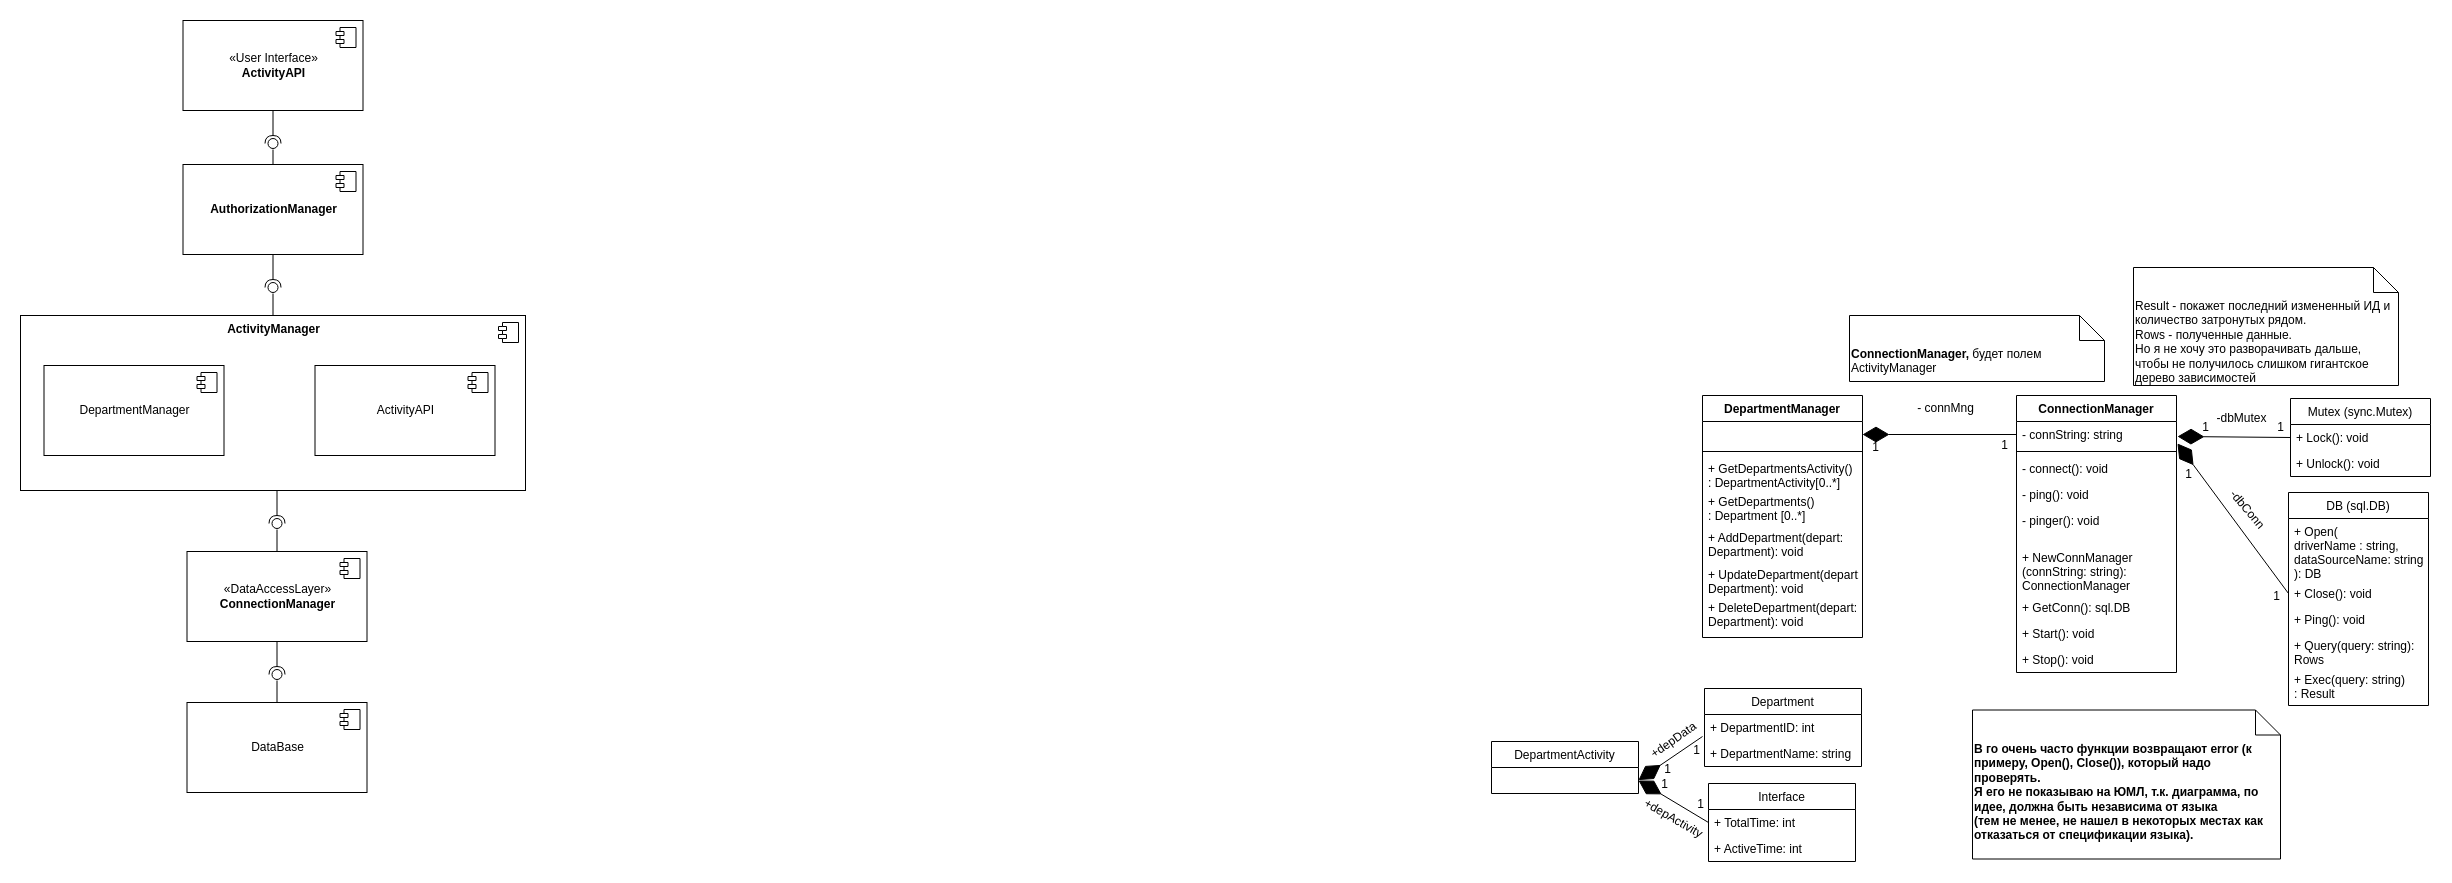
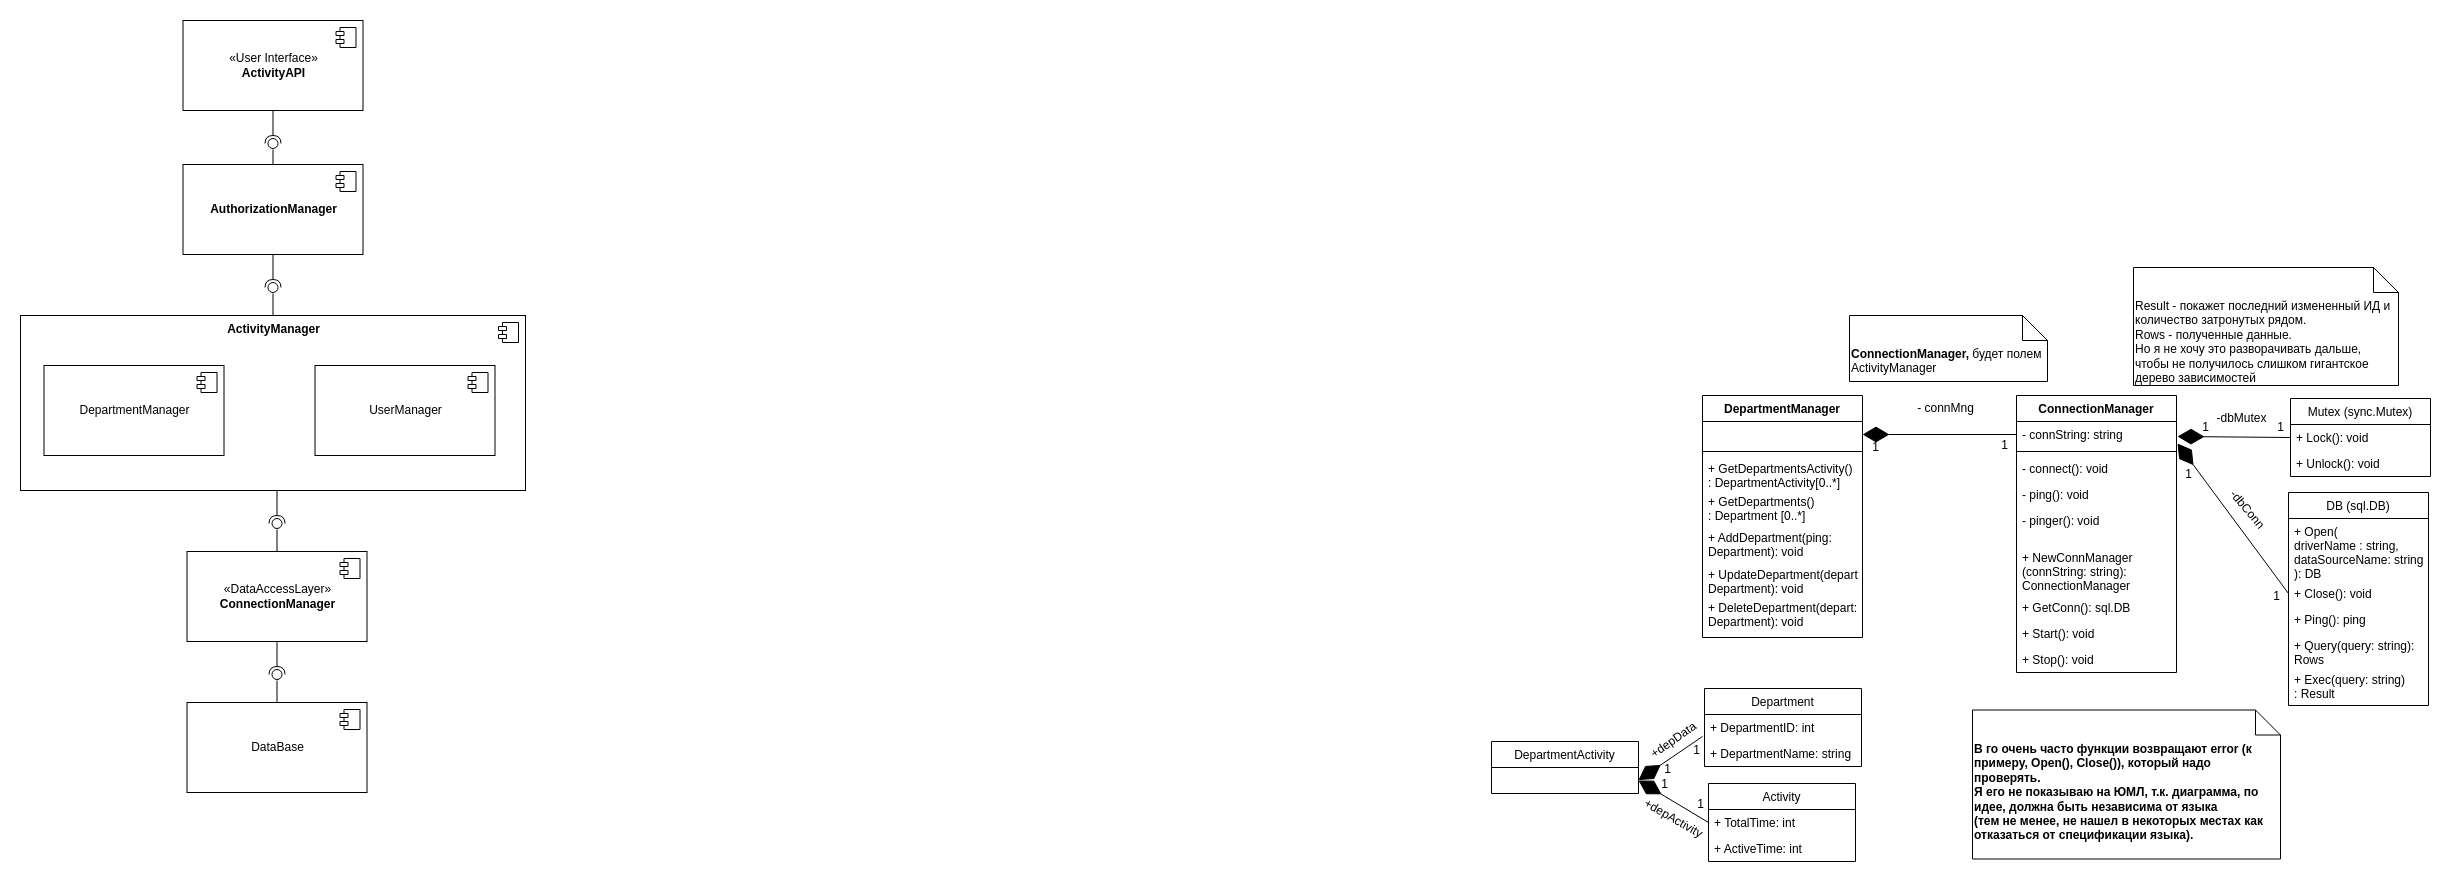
(1977, 349) -> (1949, 349)
(406, 411) -> (406, 411)
(1782, 538) -> (1774, 538)
(2333, 620) -> (2333, 620)
(1782, 797) -> (1782, 797)
